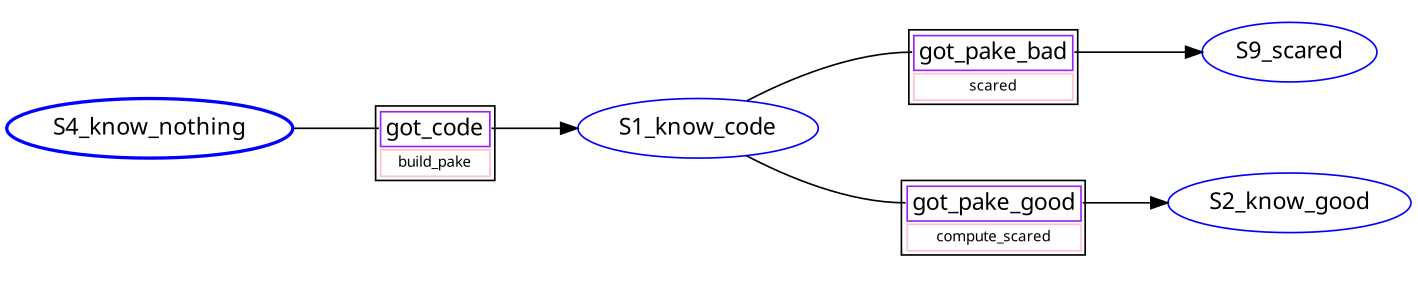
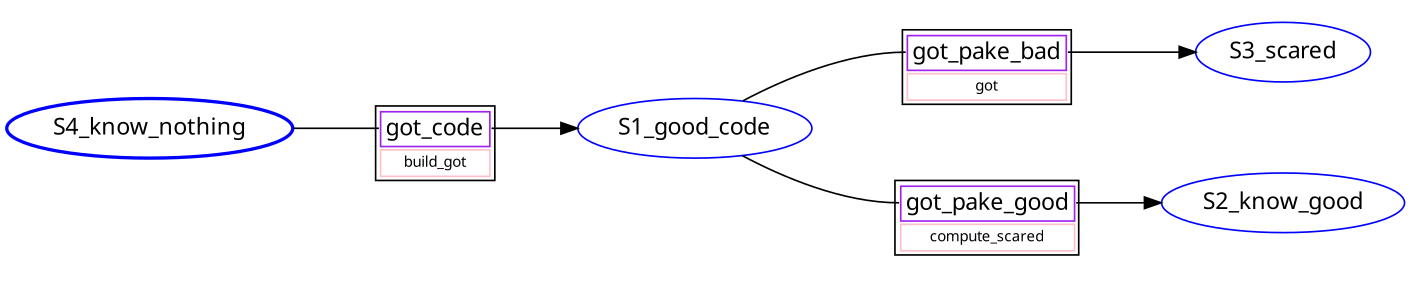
(1290, 52) -> (1283, 52)
(993, 86) -> (987, 86)
(698, 128) -> (695, 128)
(435, 162) -> (435, 162)
